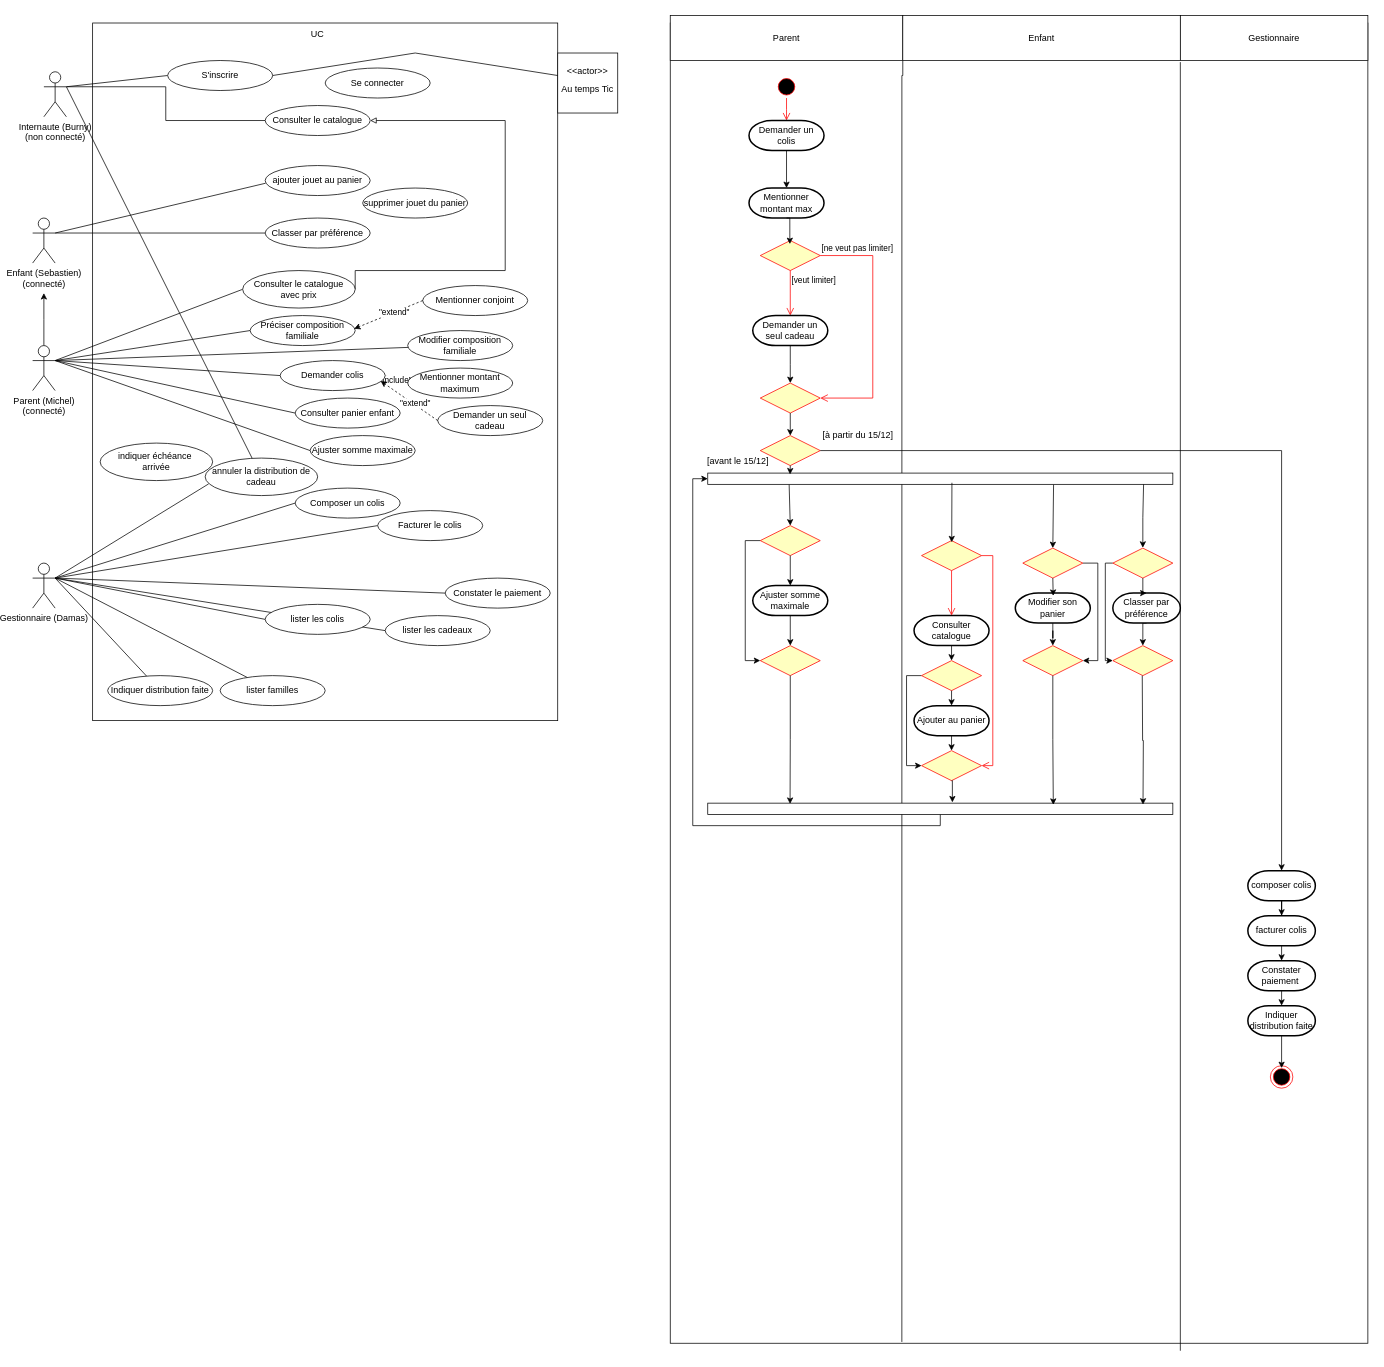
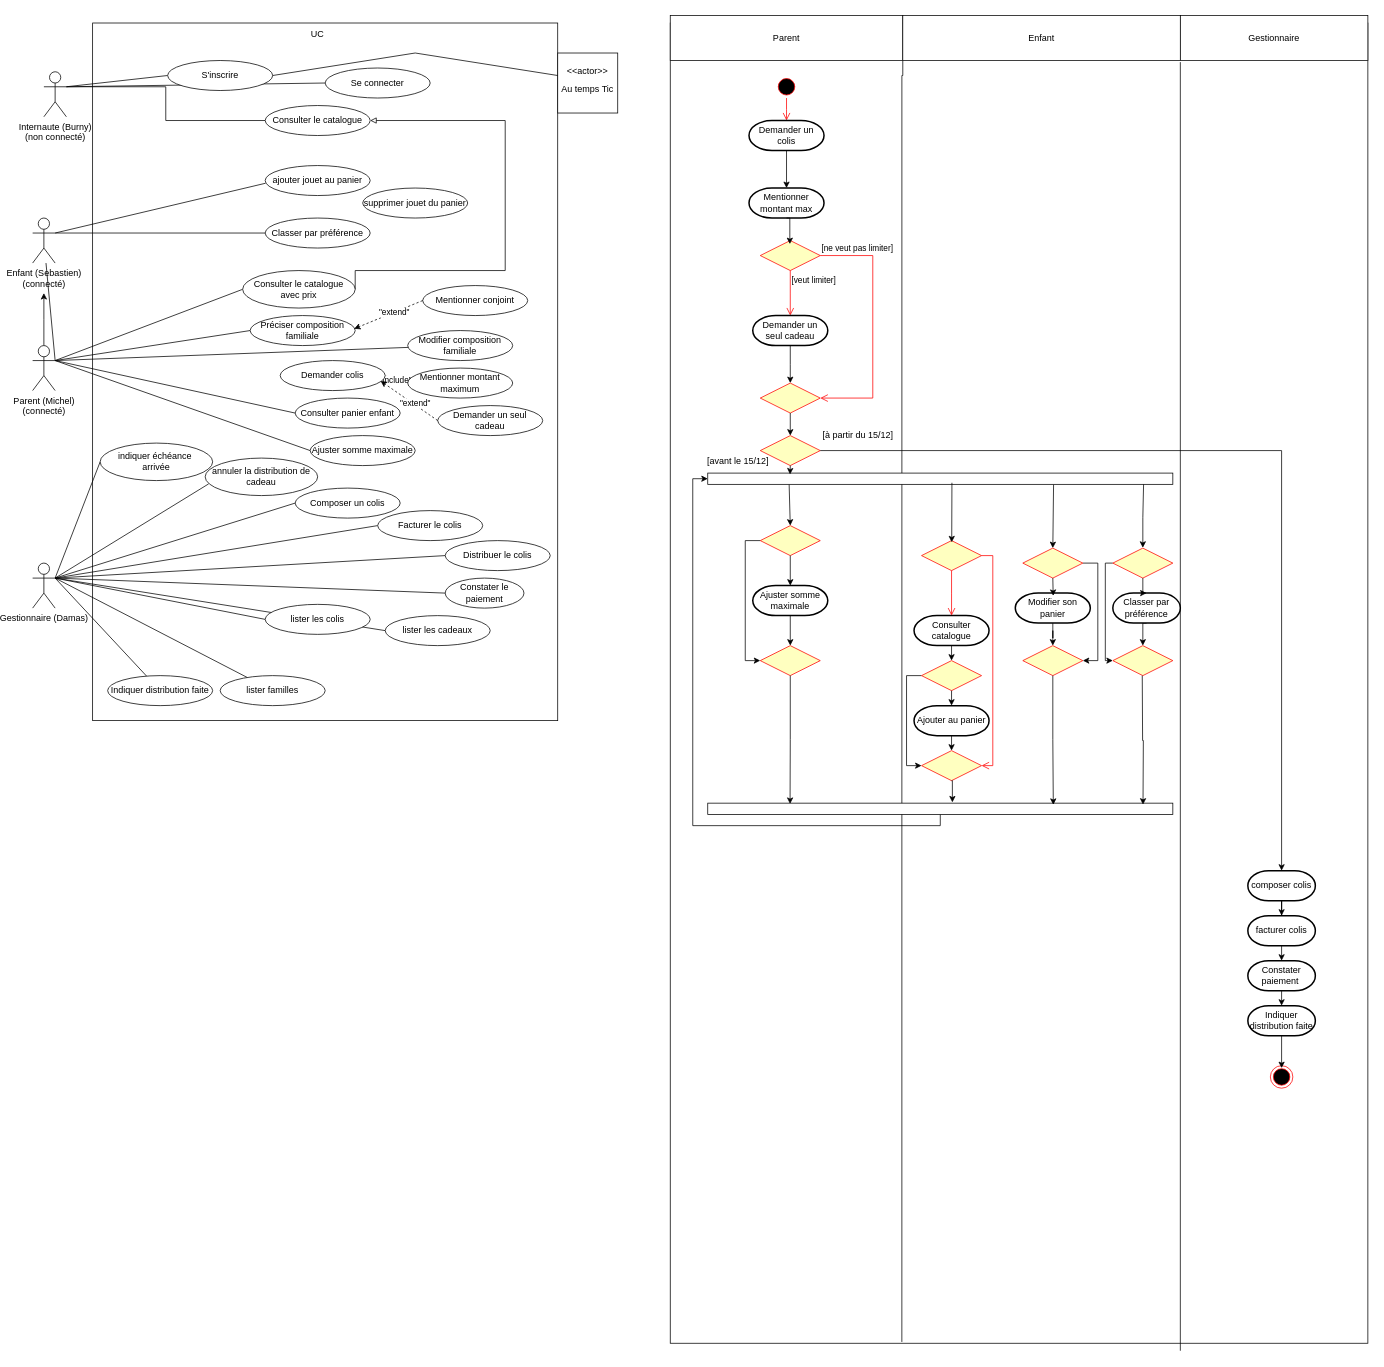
(159, 273) -> (294, 83)
(172, 368) -> (51, 311)
none -> (78, 518)
none -> (498, 555)
none -> (262, 566)
(498, 593) -> (485, 593)
